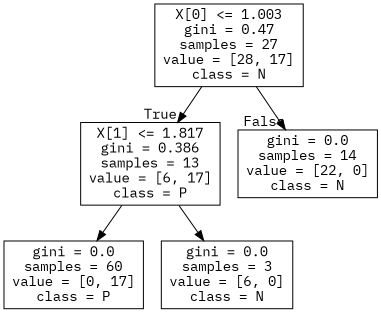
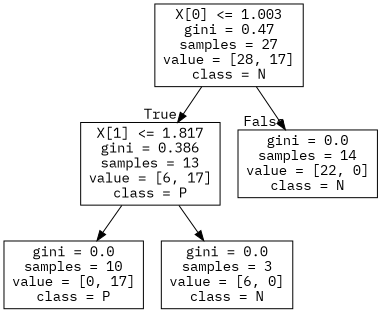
(74, 275) -> (74, 275)
